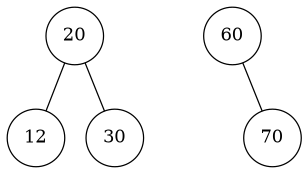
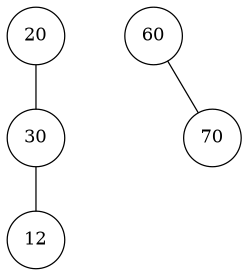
(55, 87) -> (36, 189)
